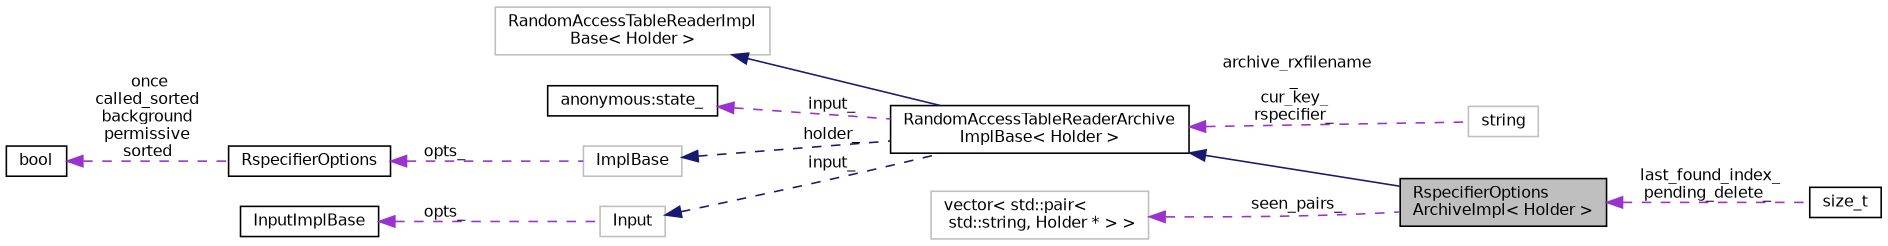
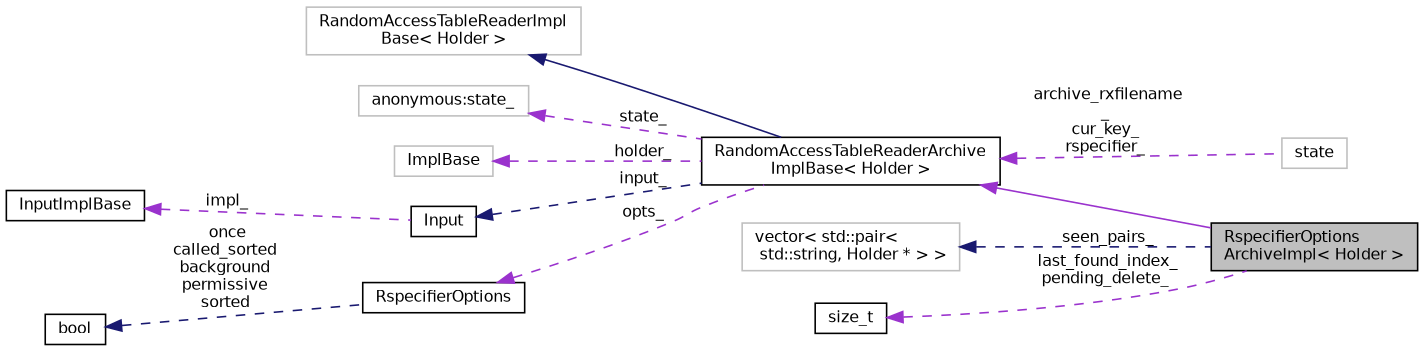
(633, 101) -> (444, 101)
(830, 105) -> (641, 117)
(1503, 121) -> (1314, 153)
(794, 149) -> (605, 161)
(156, 161) -> (242, 315)
(495, 161) -> (640, 235)
(1303, 171) -> (1104, 208)
(1716, 202) -> (1077, 304)
(443, 213) -> (225, 202)
(1283, 216) -> (1094, 247)
(633, 221) -> (444, 221)
